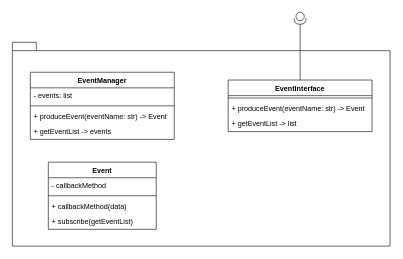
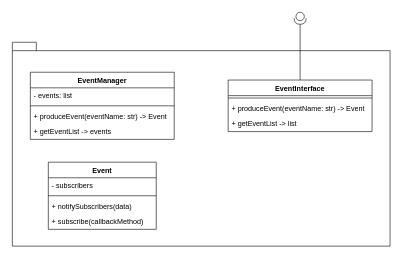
(81, 186) -> (76, 186)
(93, 206) -> (99, 206)
(99, 222) -> (102, 222)
